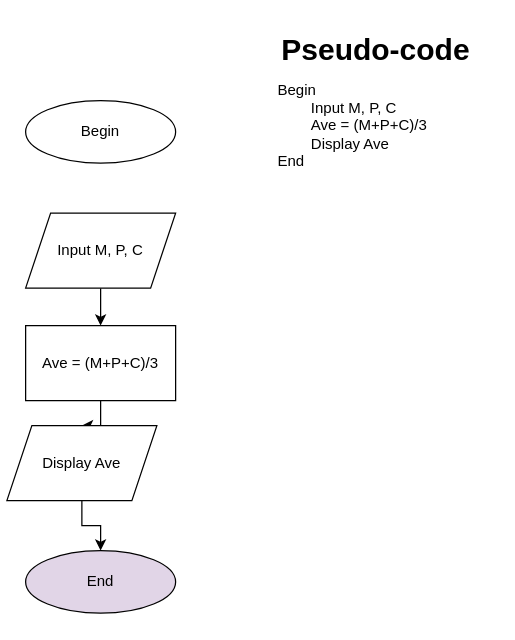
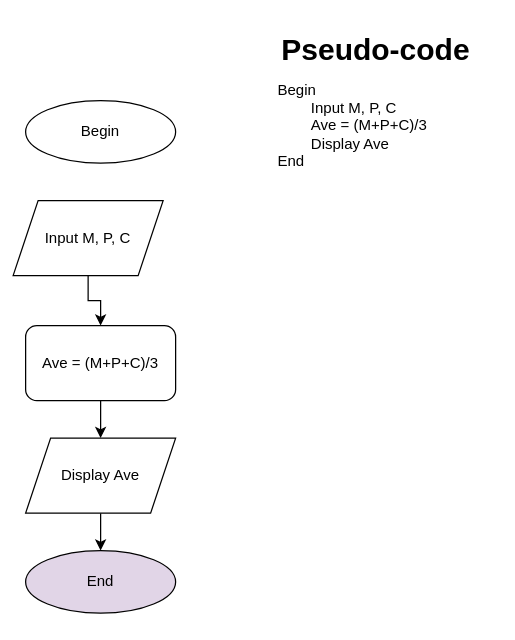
(101, 251) -> (88, 238)
(101, 363) -> (101, 363)
(82, 463) -> (101, 476)
